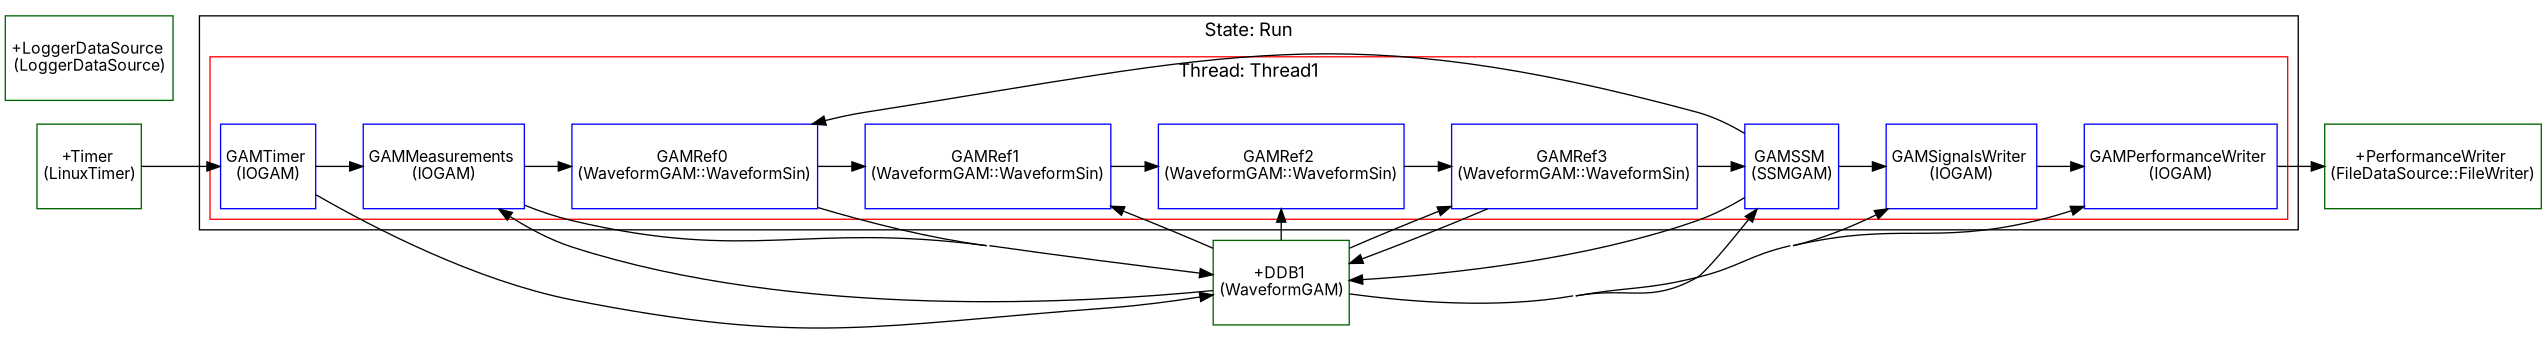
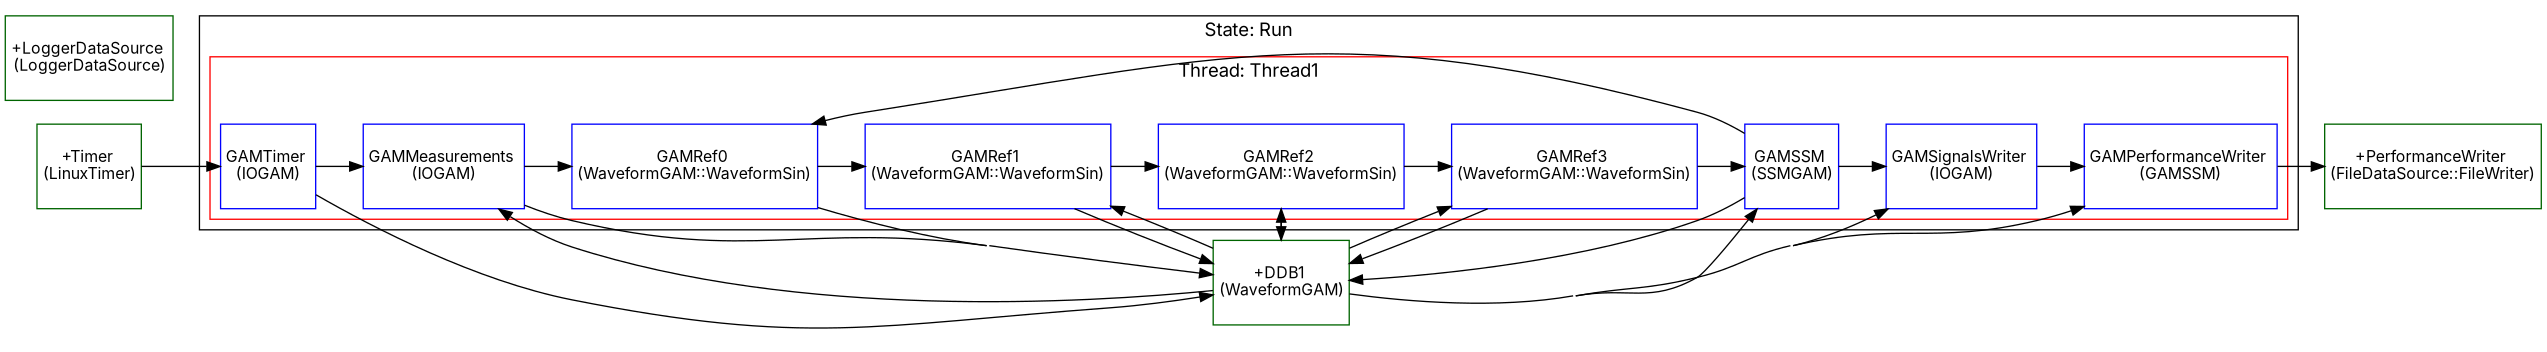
(2181, 174) -> (2181, 174)
none -> (1281, 218)
none -> (1147, 238)
